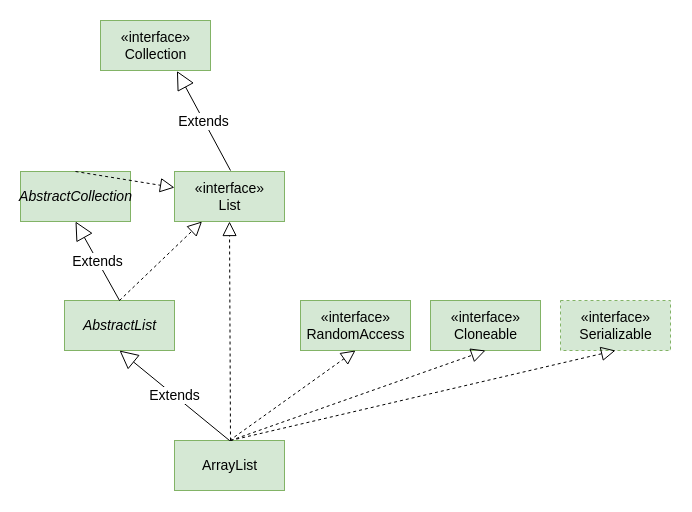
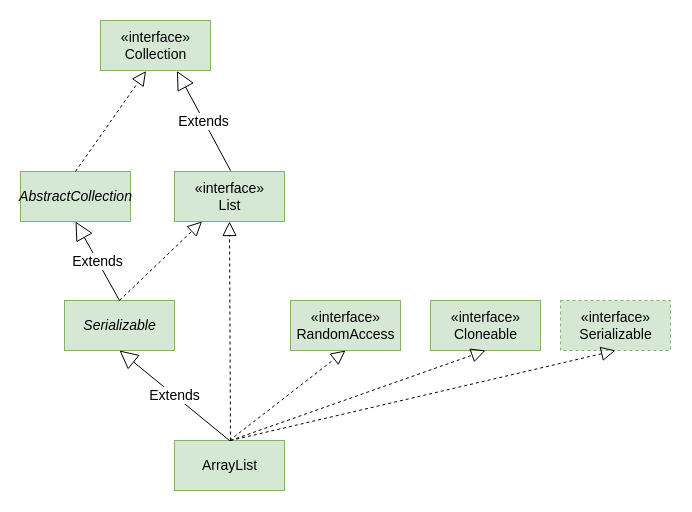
(118, 178) -> (107, 127)
(120, 326) -> (120, 326)
(356, 326) -> (346, 326)
